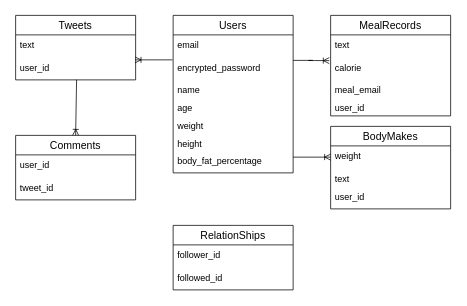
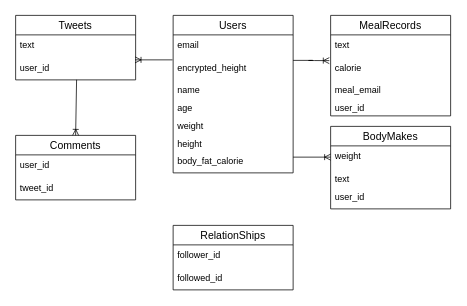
(222, 68) -> (216, 68)
(225, 161) -> (215, 161)
